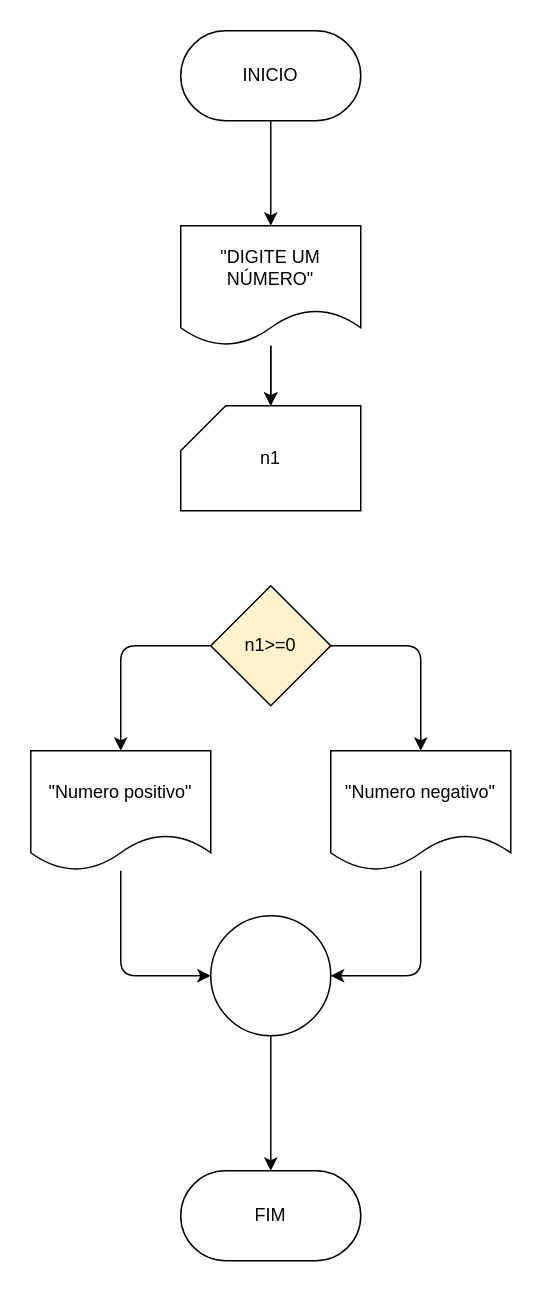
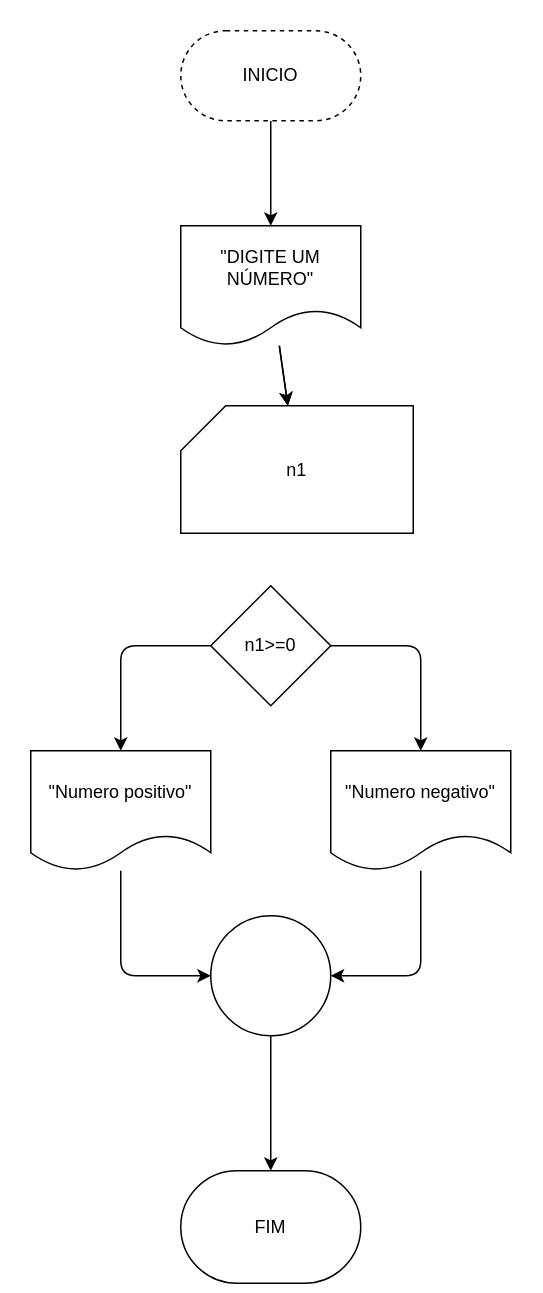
(271, 76) -> (271, 76)
(271, 458) -> (297, 470)
(271, 646) -> (271, 646)
(271, 1216) -> (271, 1227)
